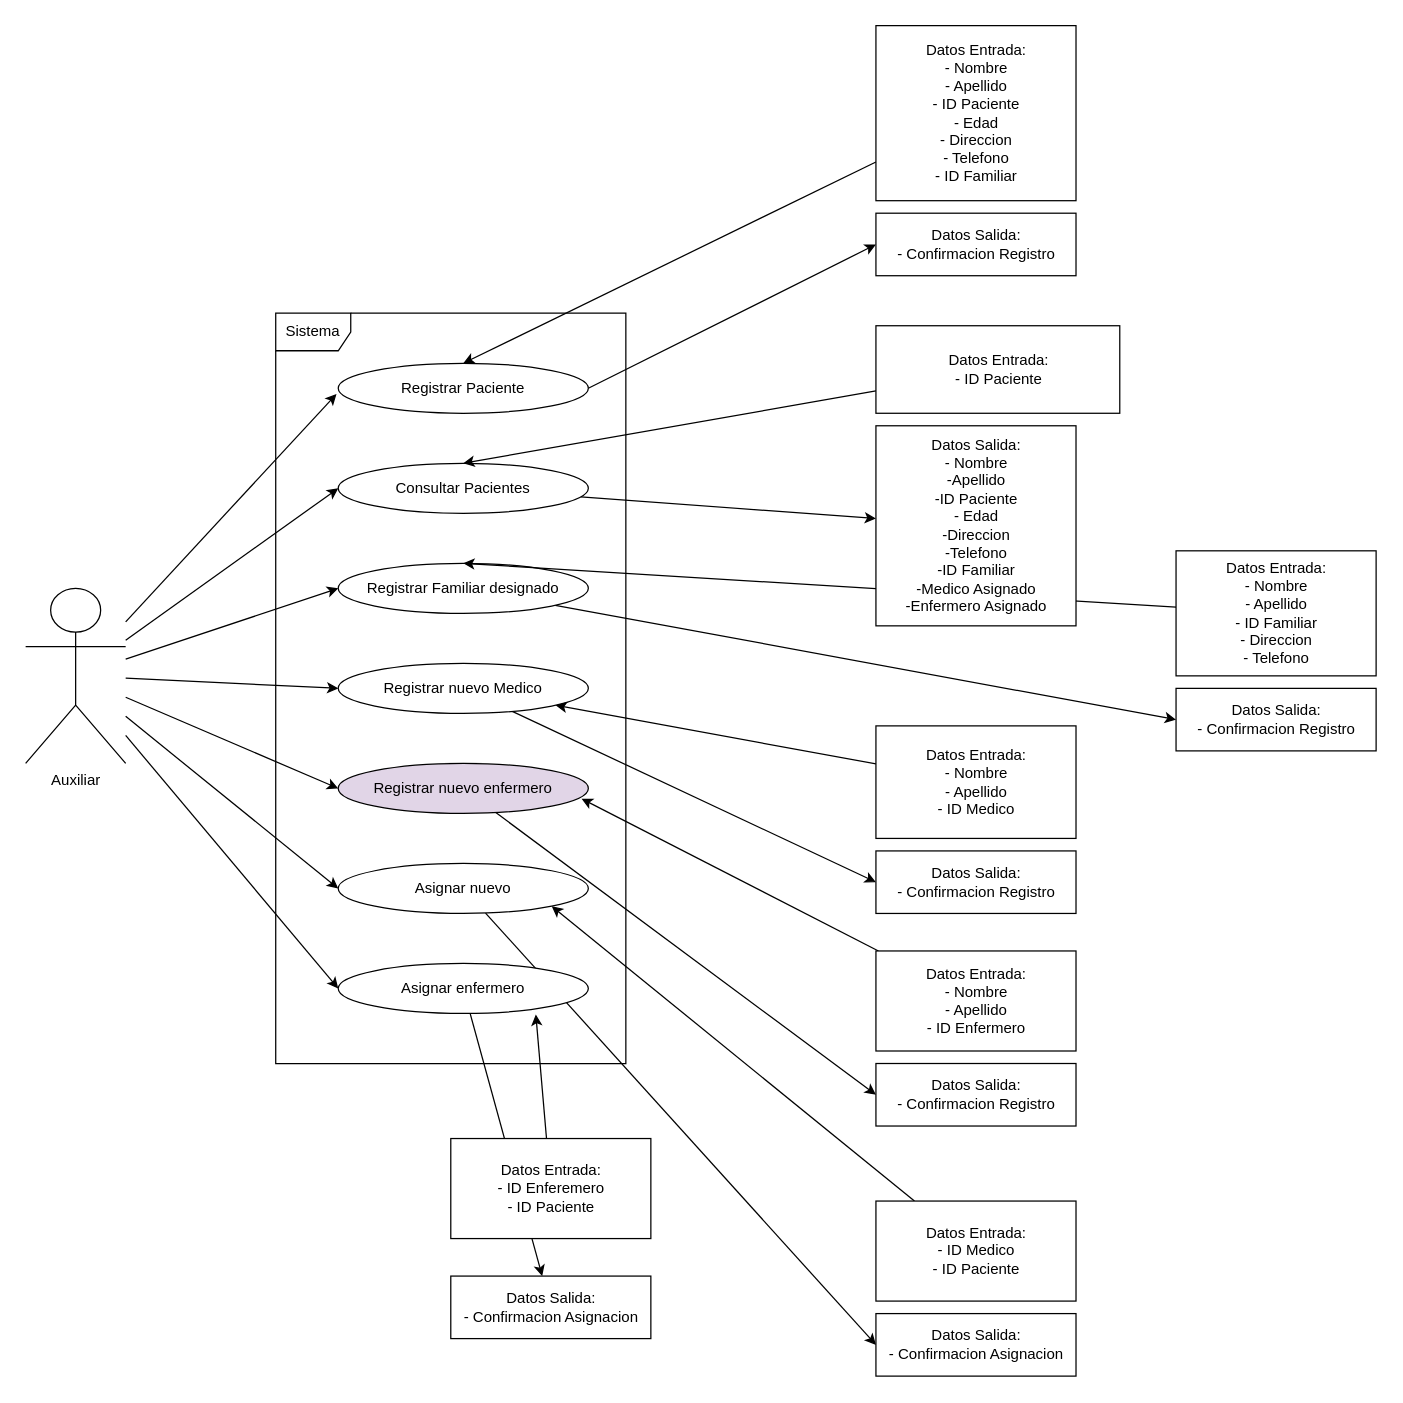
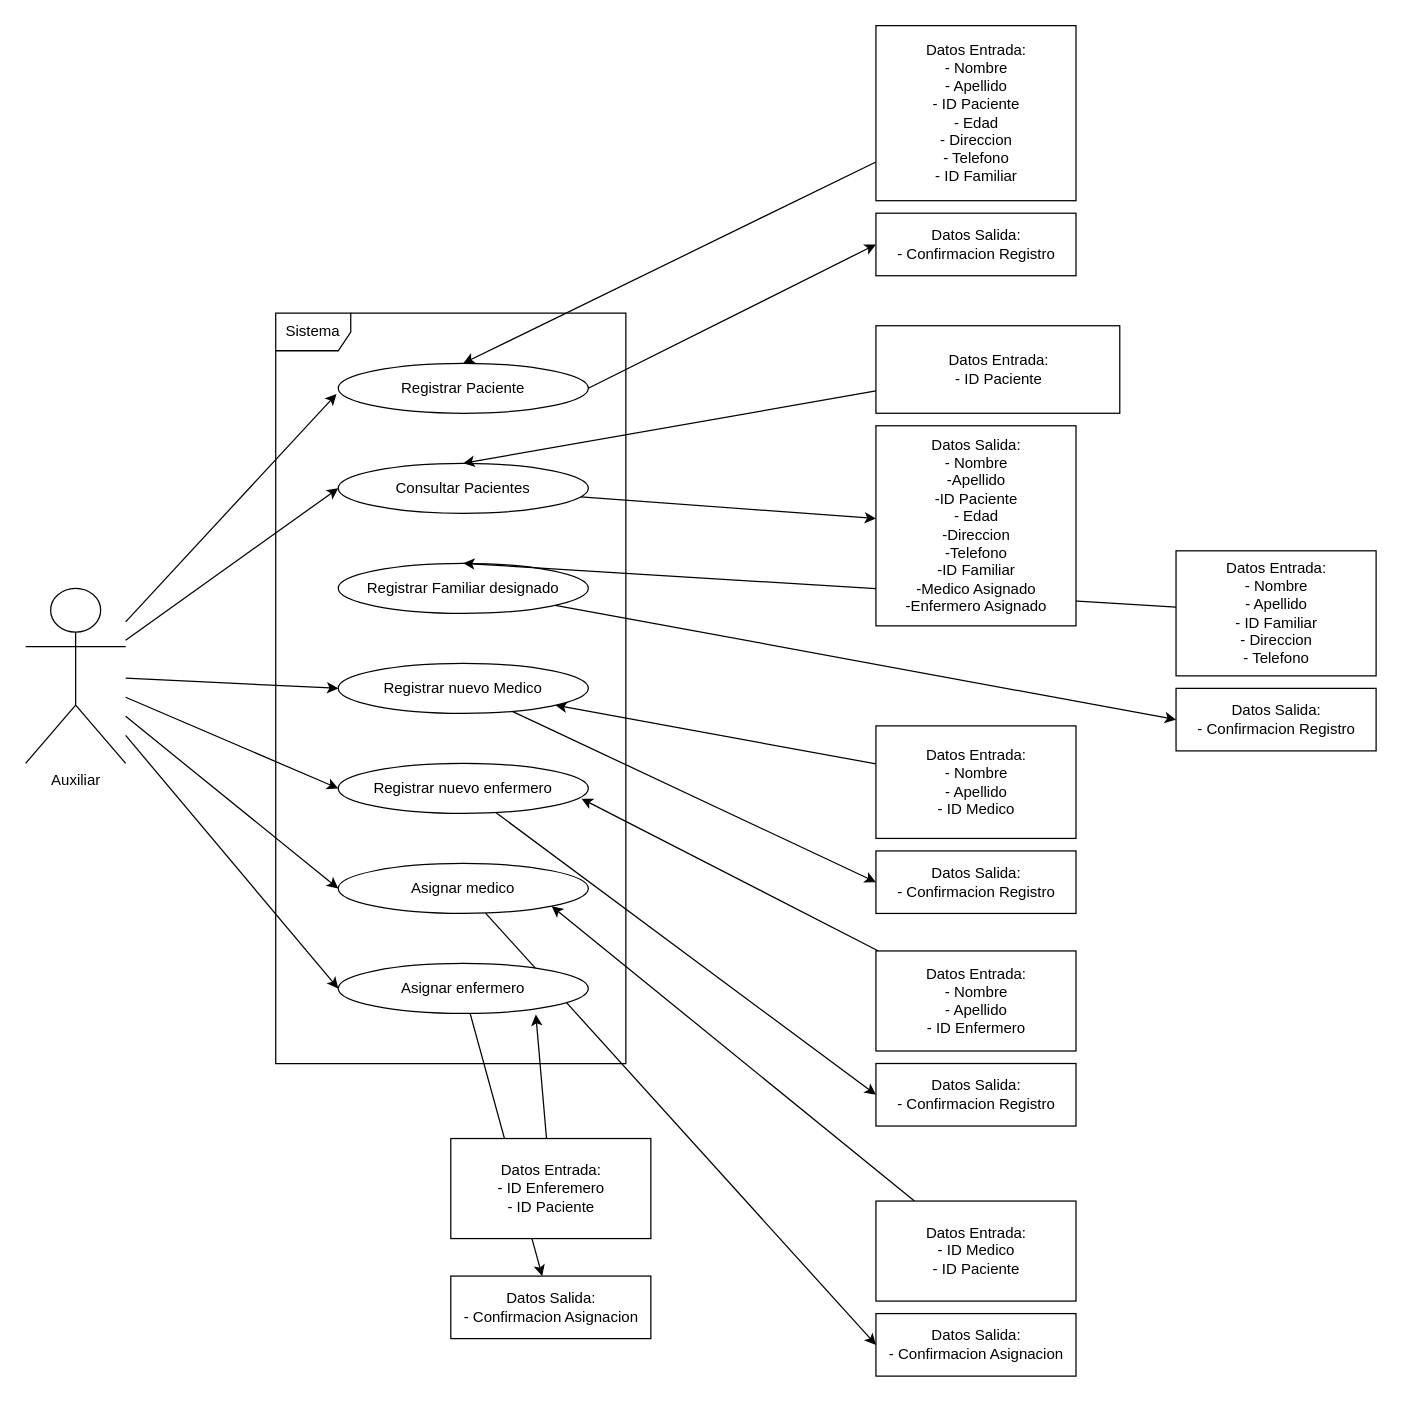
(228, 625) -> none
(463, 788) -> (463, 788)
(463, 888) -> (463, 888)
